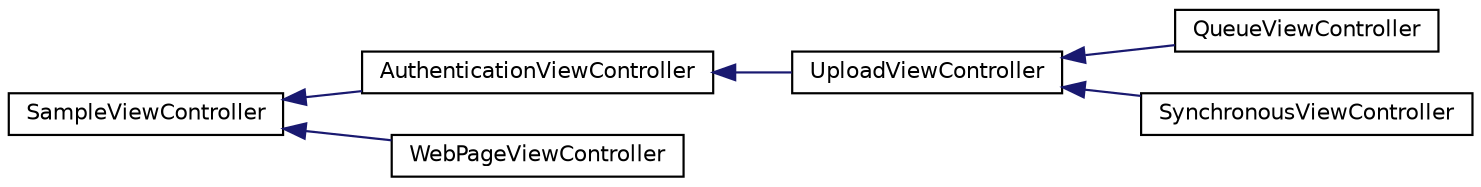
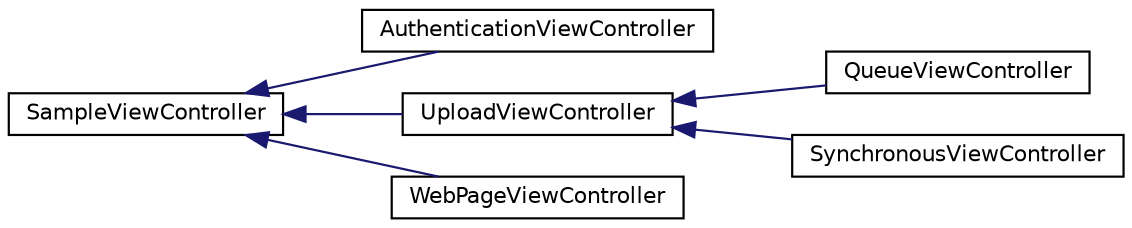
(764, 72) -> (354, 114)
